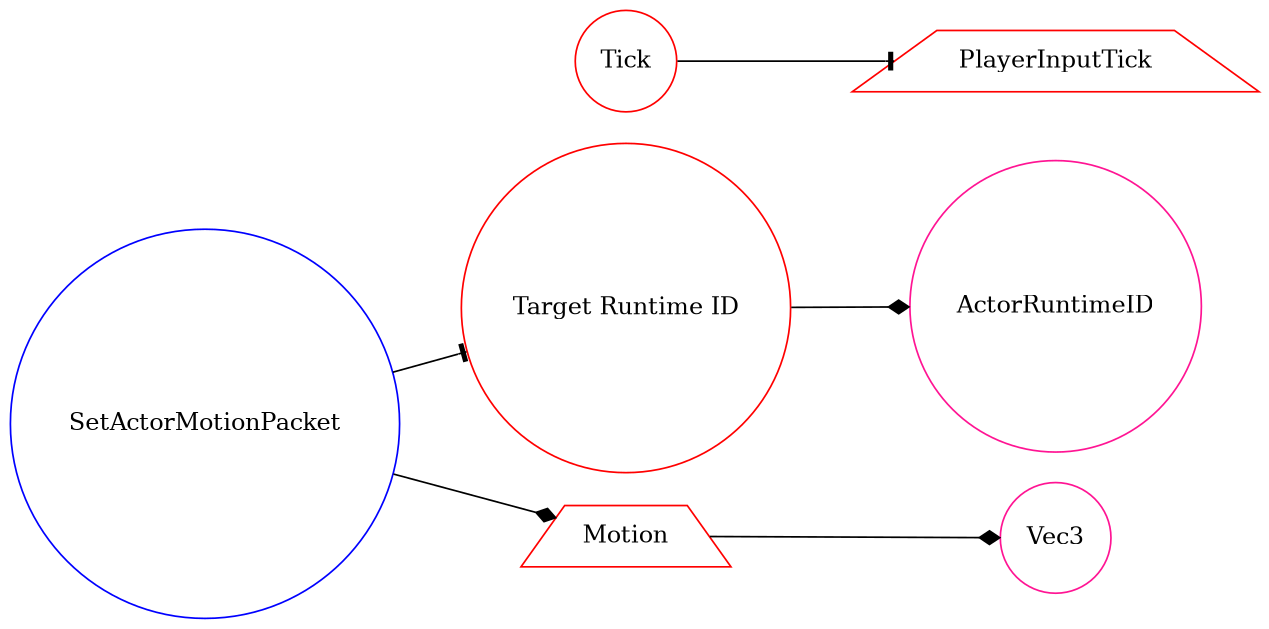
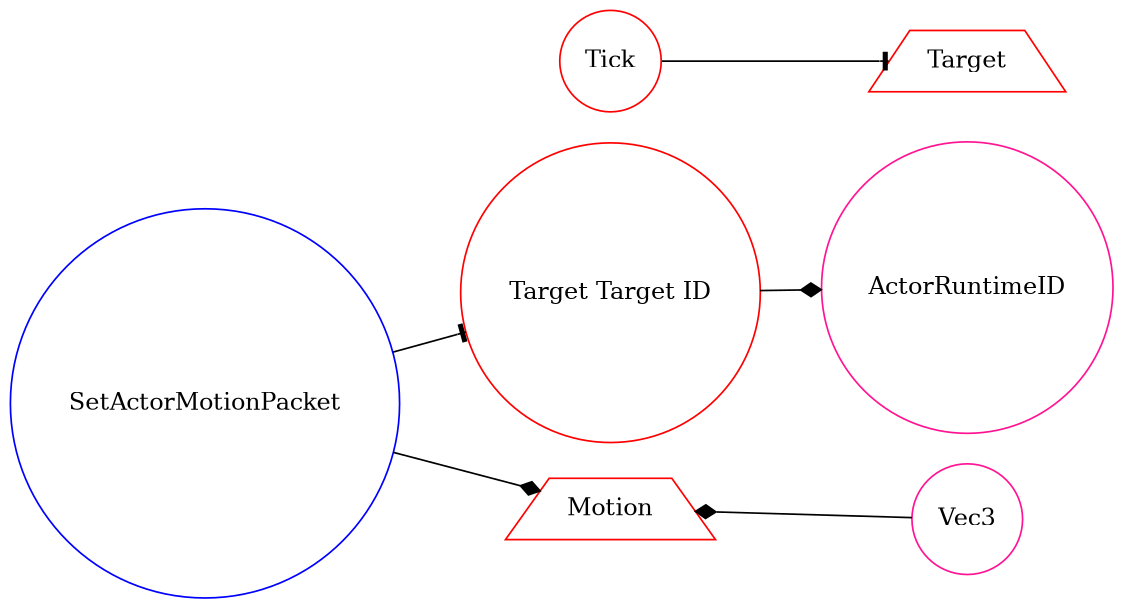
(1056, 61) -> (967, 61)
(626, 308) -> (610, 293)
(845, 537) -> (814, 515)
